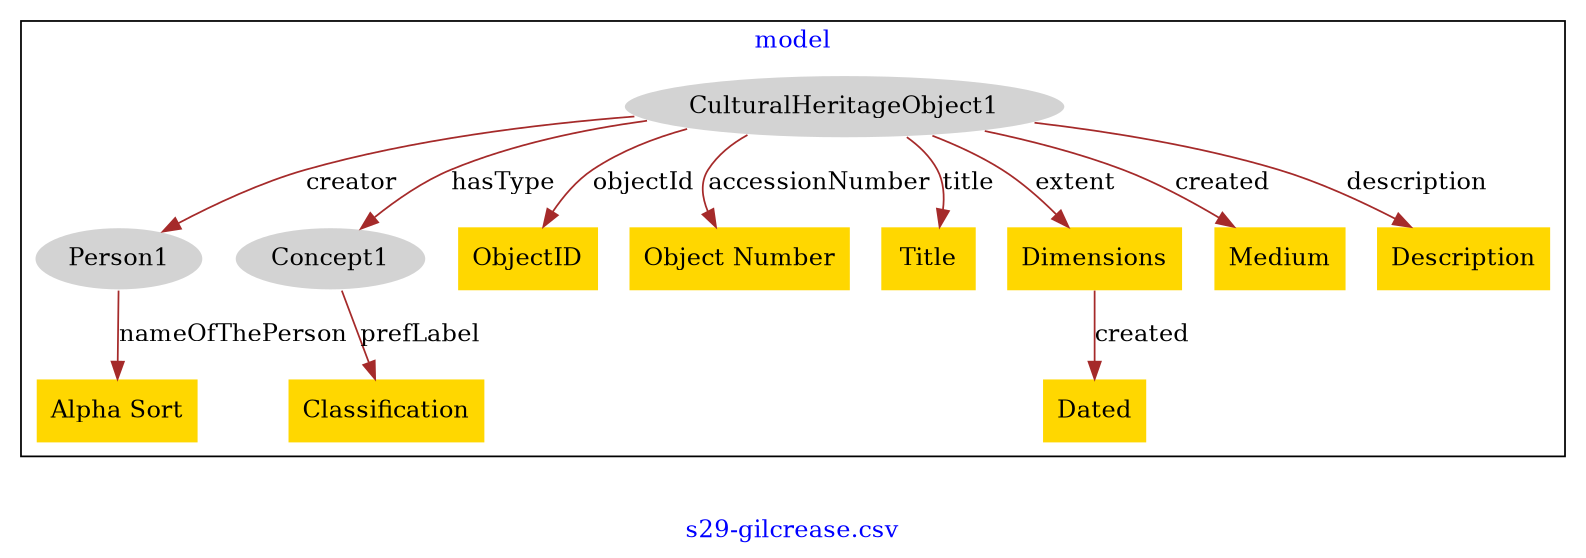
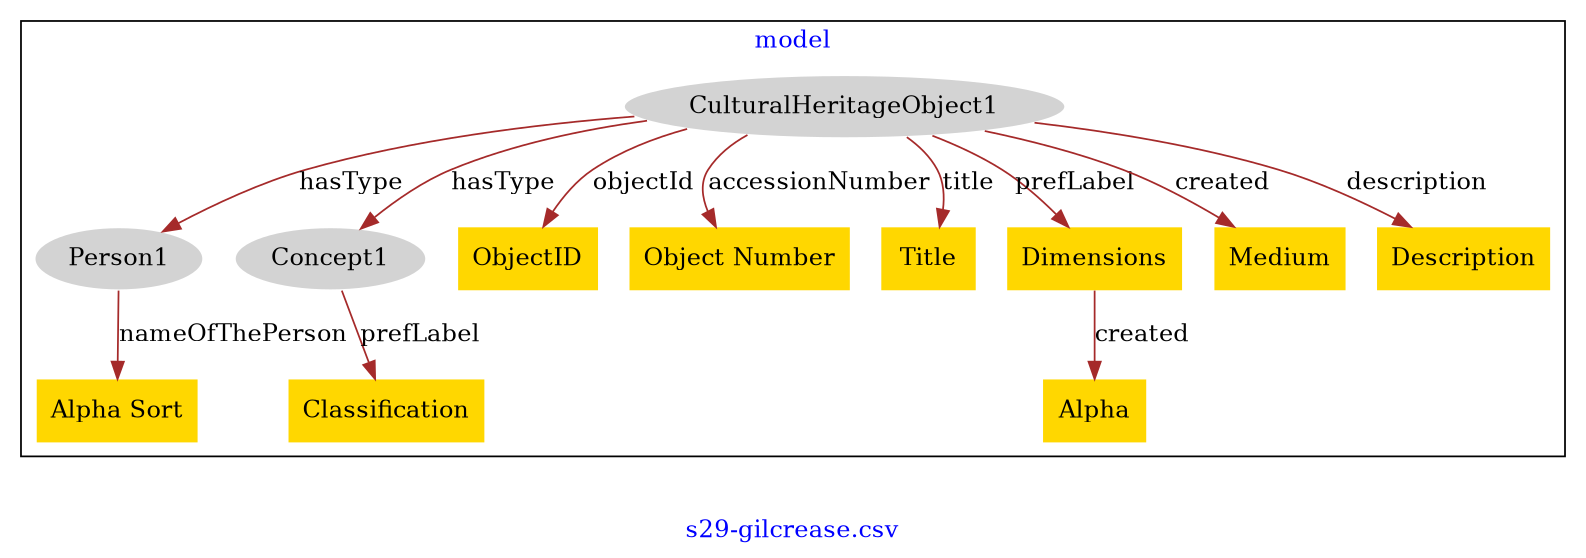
(351, 183) -> (351, 183)
(1075, 183) -> (1075, 183)
(1095, 411) -> (1095, 411)
